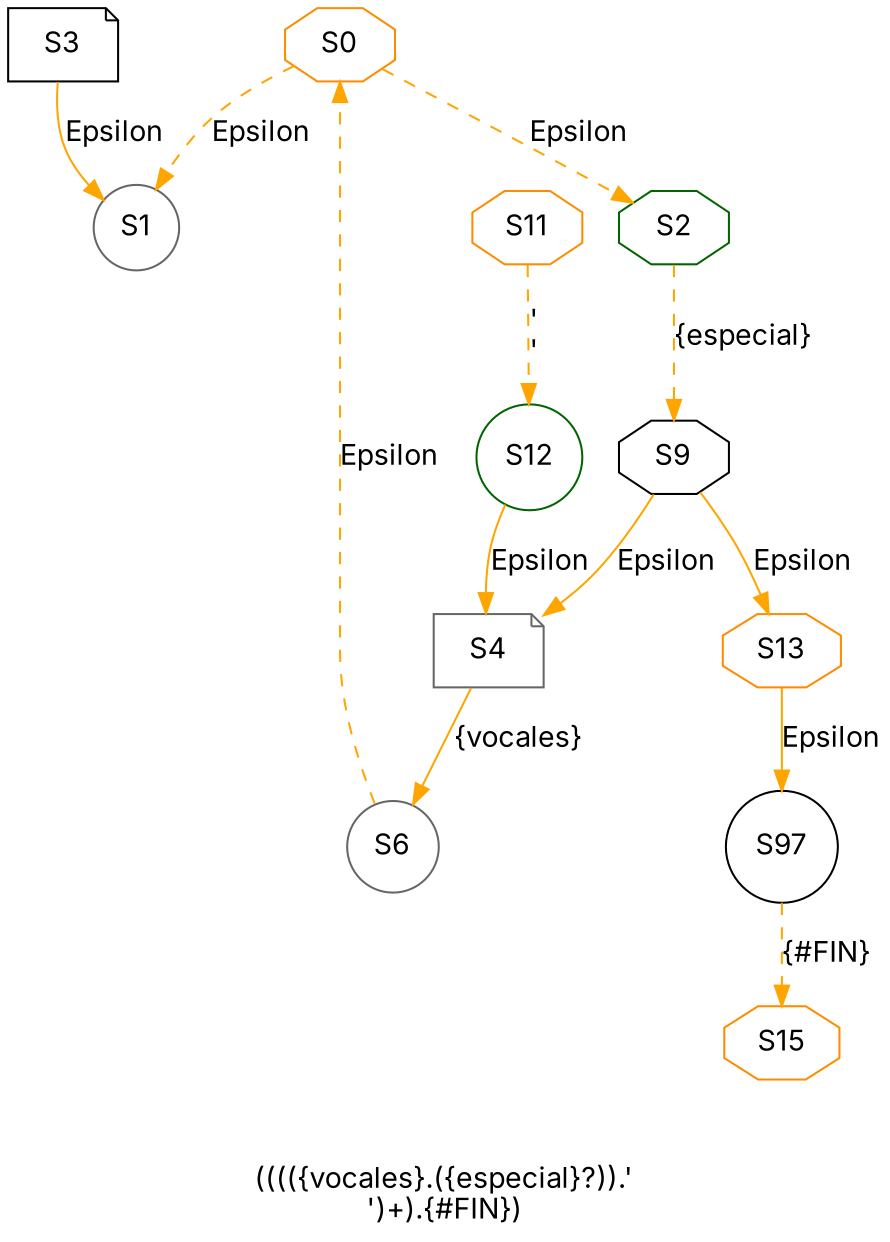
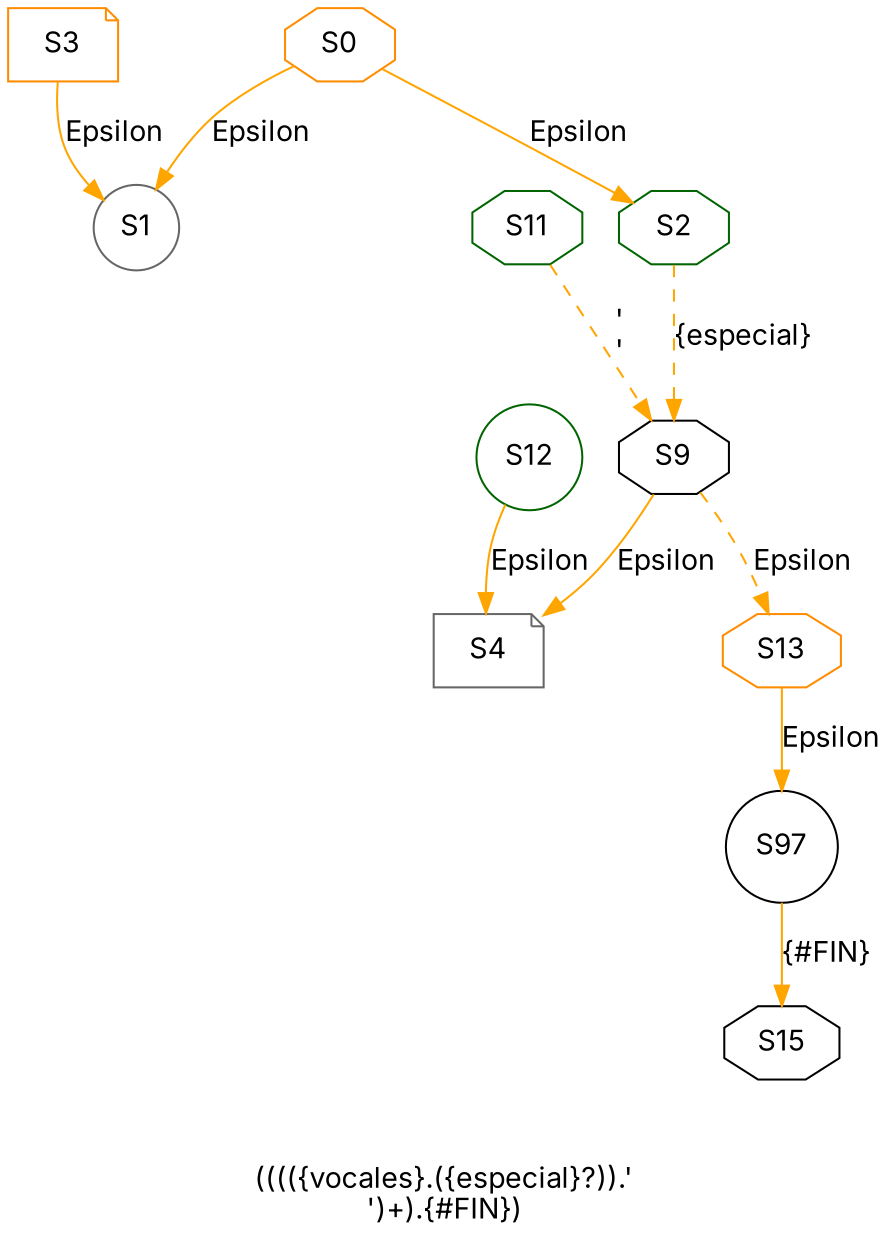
(63, 45) -> (63, 45)
(222, 109) -> (222, 109)
(499, 131) -> (499, 131)
(527, 228) -> (527, 228)
(528, 324) -> (595, 334)
(734, 542) -> (734, 542)
(393, 847) -> none
(782, 944) -> (782, 944)
(782, 1043) -> (782, 1043)
